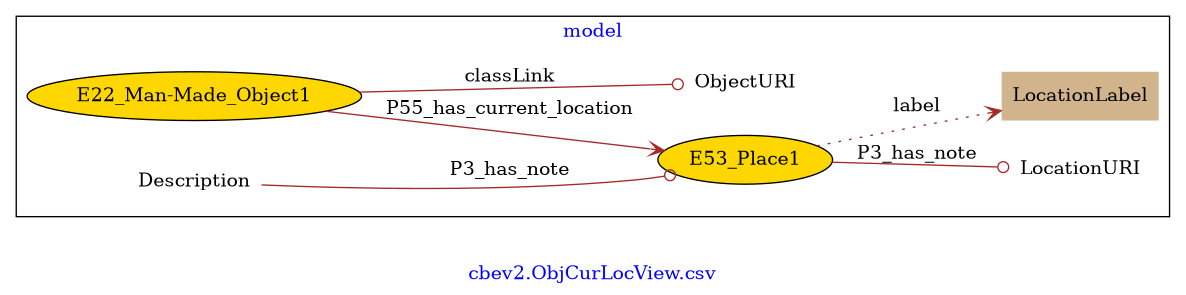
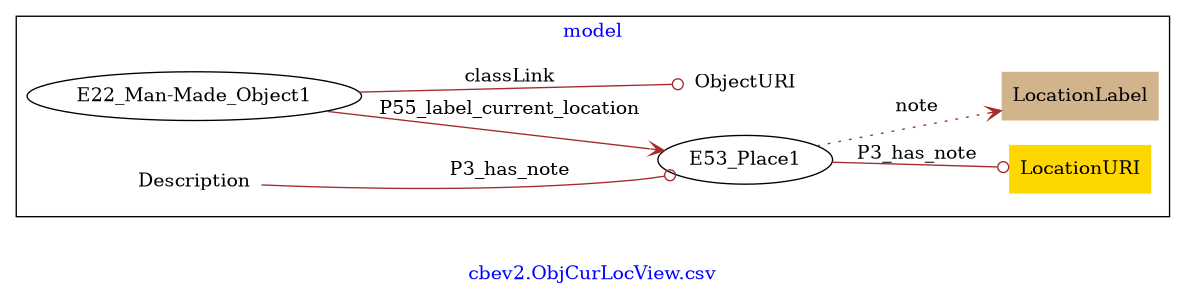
(194, 96) -> (194, 96)
(917, 106) -> (917, 106)
(510, 109) -> (510, 109)
(745, 160) -> (745, 160)
(1080, 169) -> (1080, 169)
